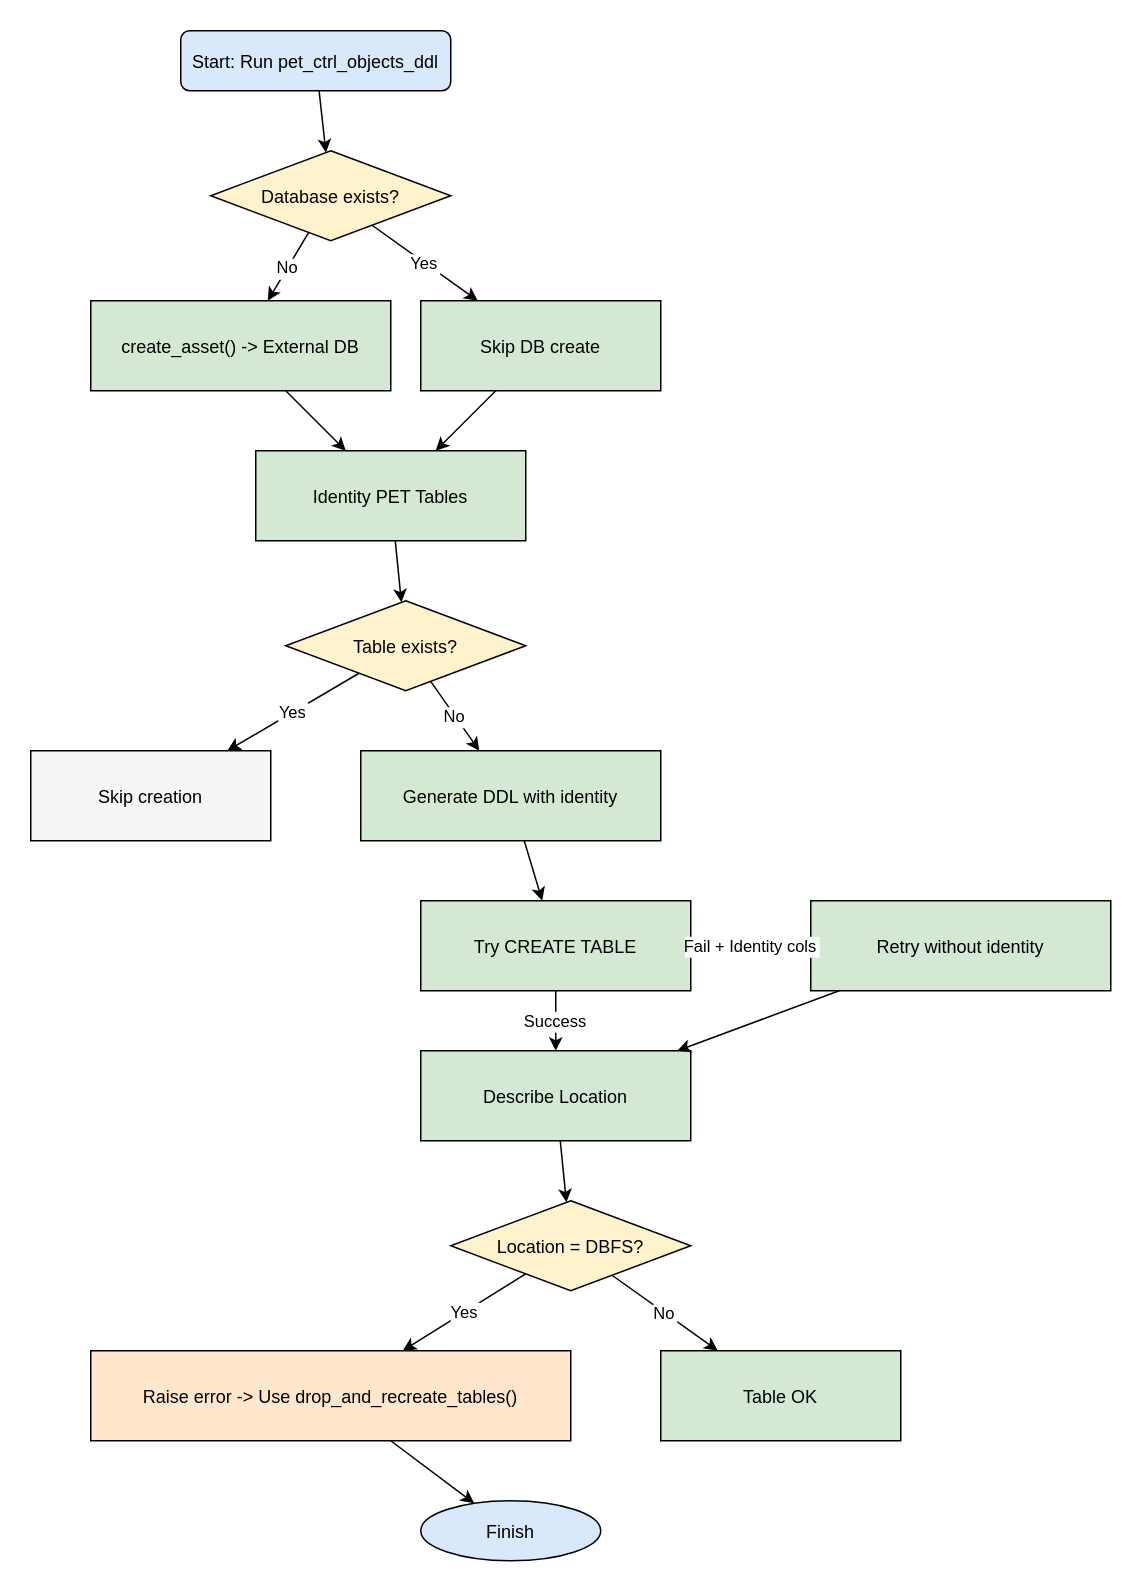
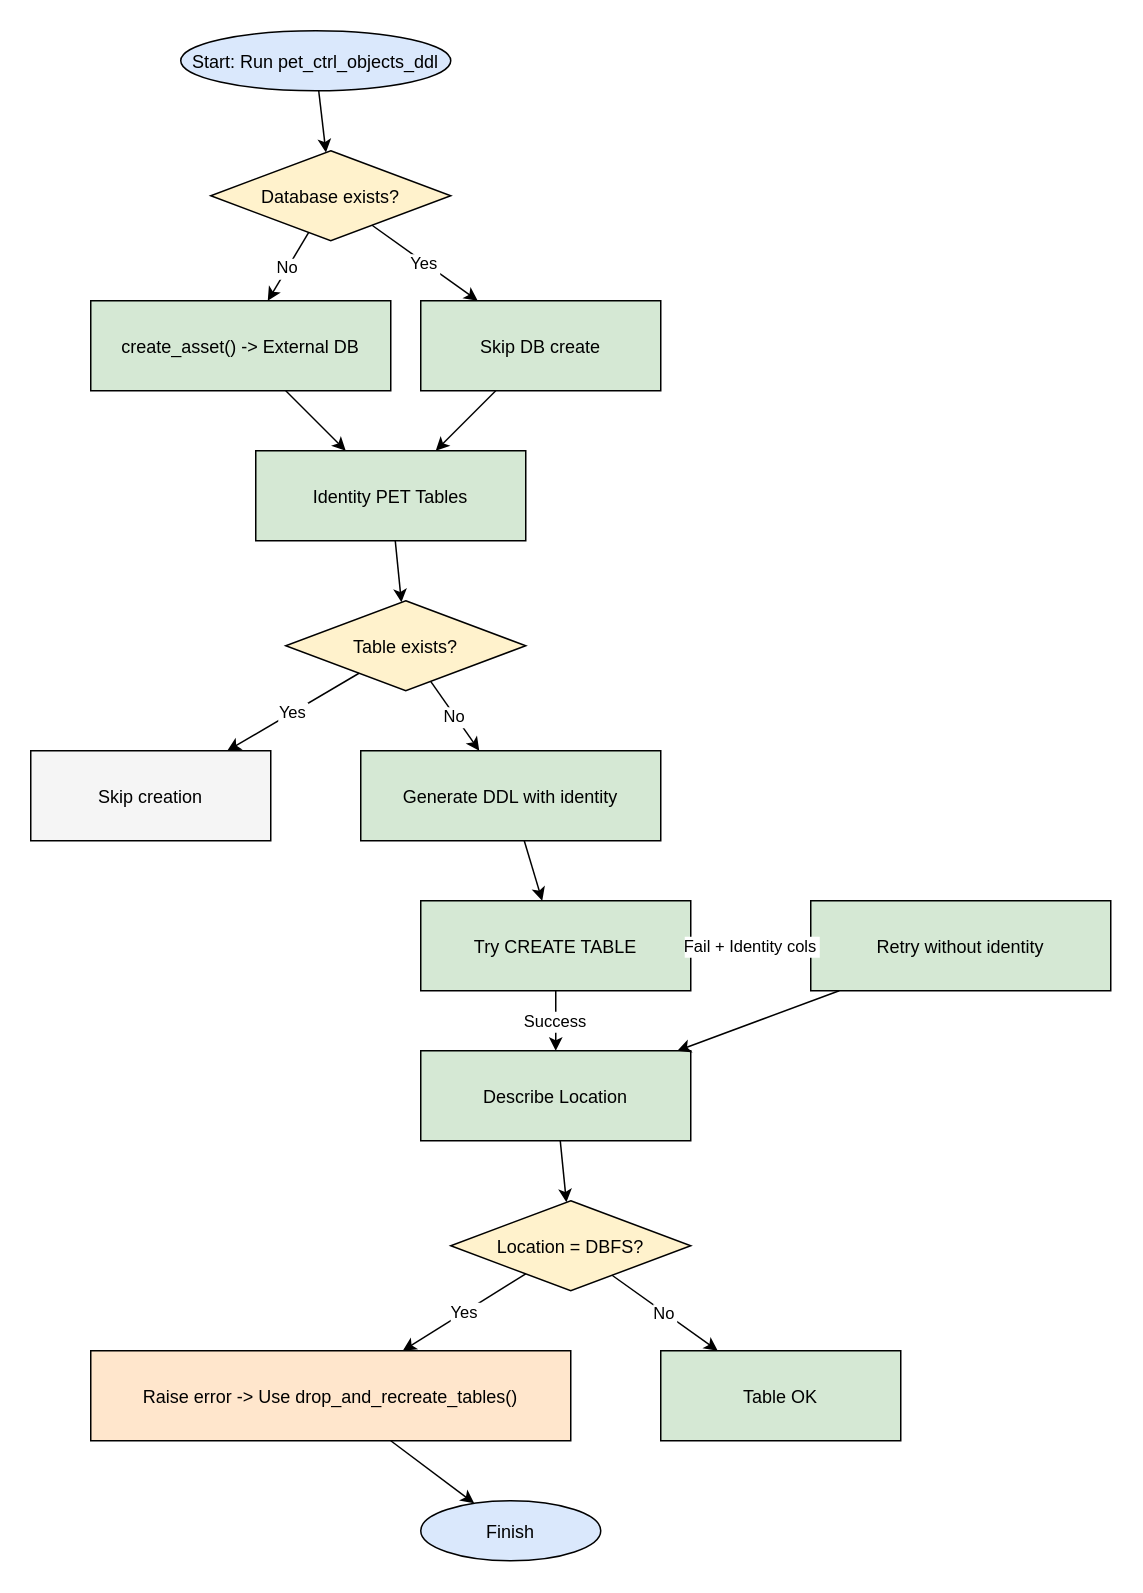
(316, 61) -> (316, 61)
